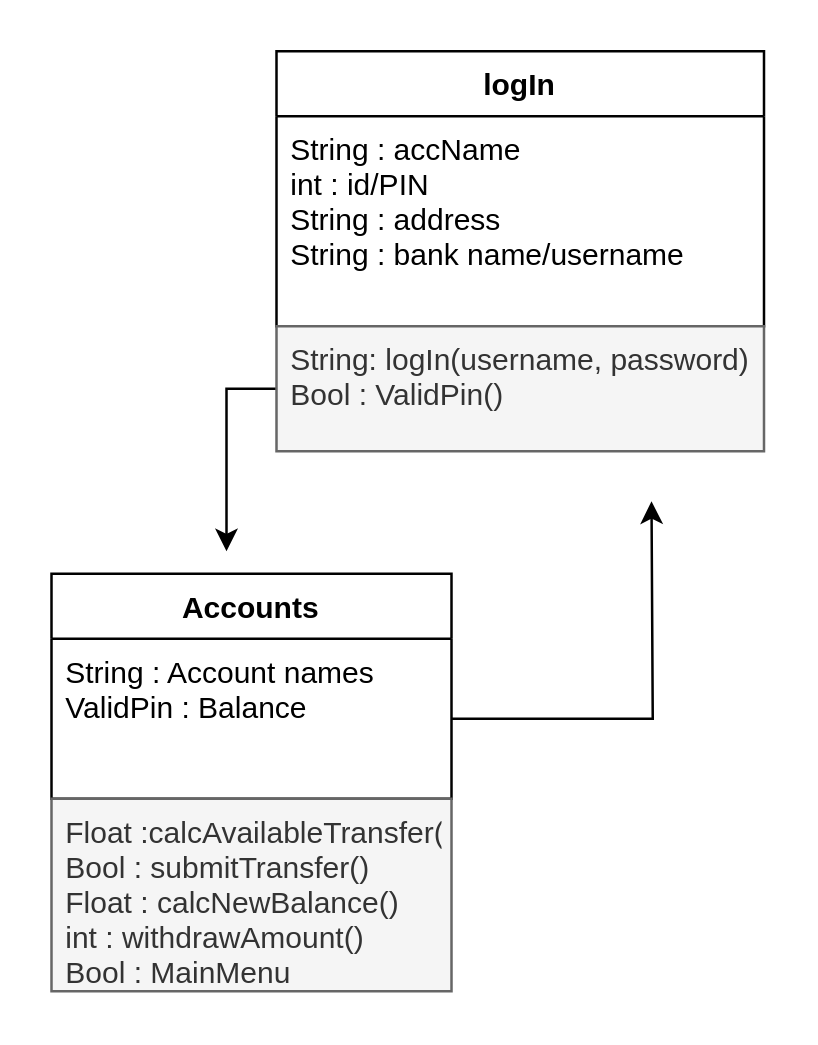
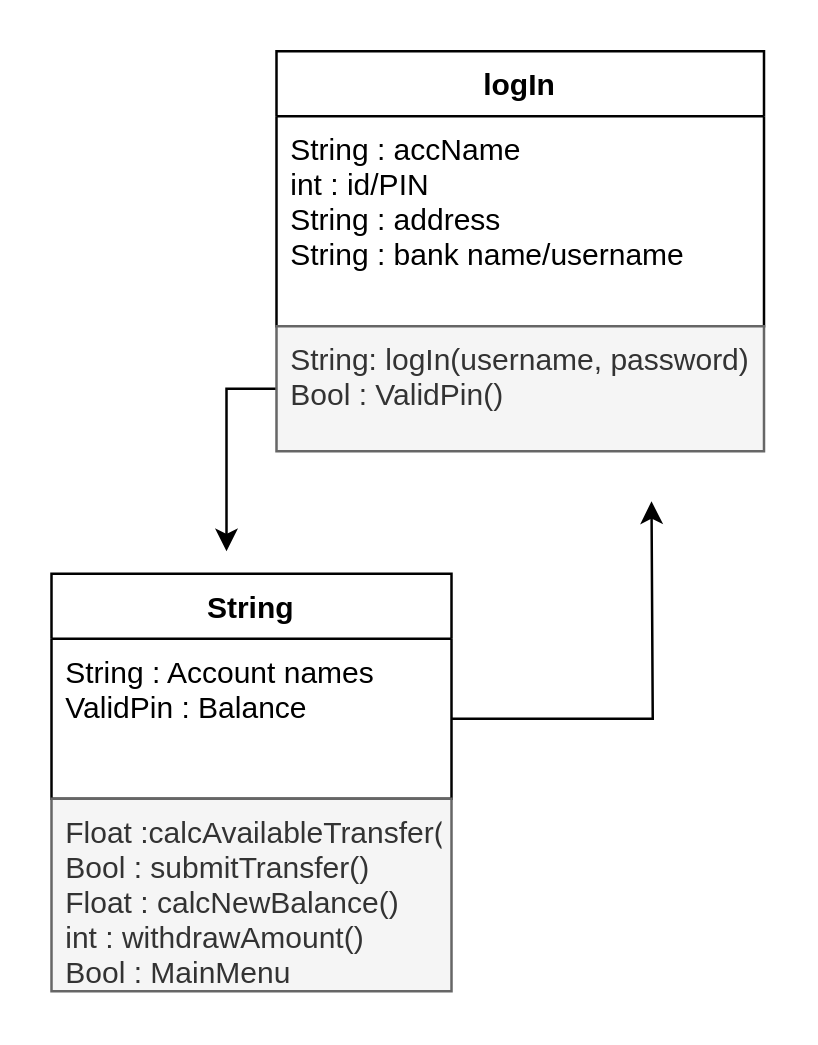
(250, 608) -> (250, 608)
